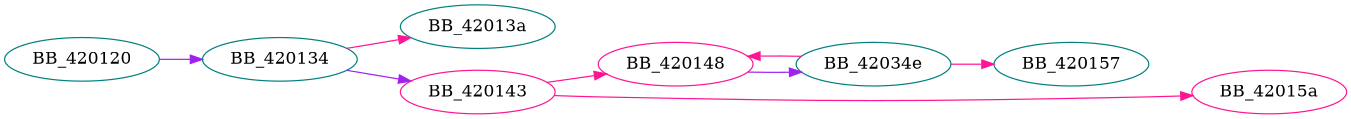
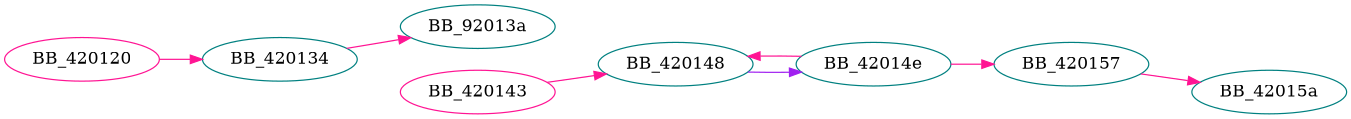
(478, 27) -> (478, 27)
(82, 59) -> (82, 59)
(175, 59) -> (175, 59)
(676, 64) -> (676, 64)
(874, 64) -> (874, 64)
(373, 75) -> none
(1269, 92) -> (1269, 92)
(867, 101) -> (1164, 77)
